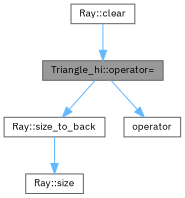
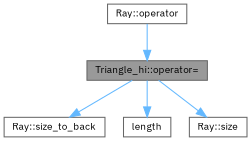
(103, 14) -> (147, 14)
(152, 127) -> (147, 127)
(55, 150) -> (178, 96)
